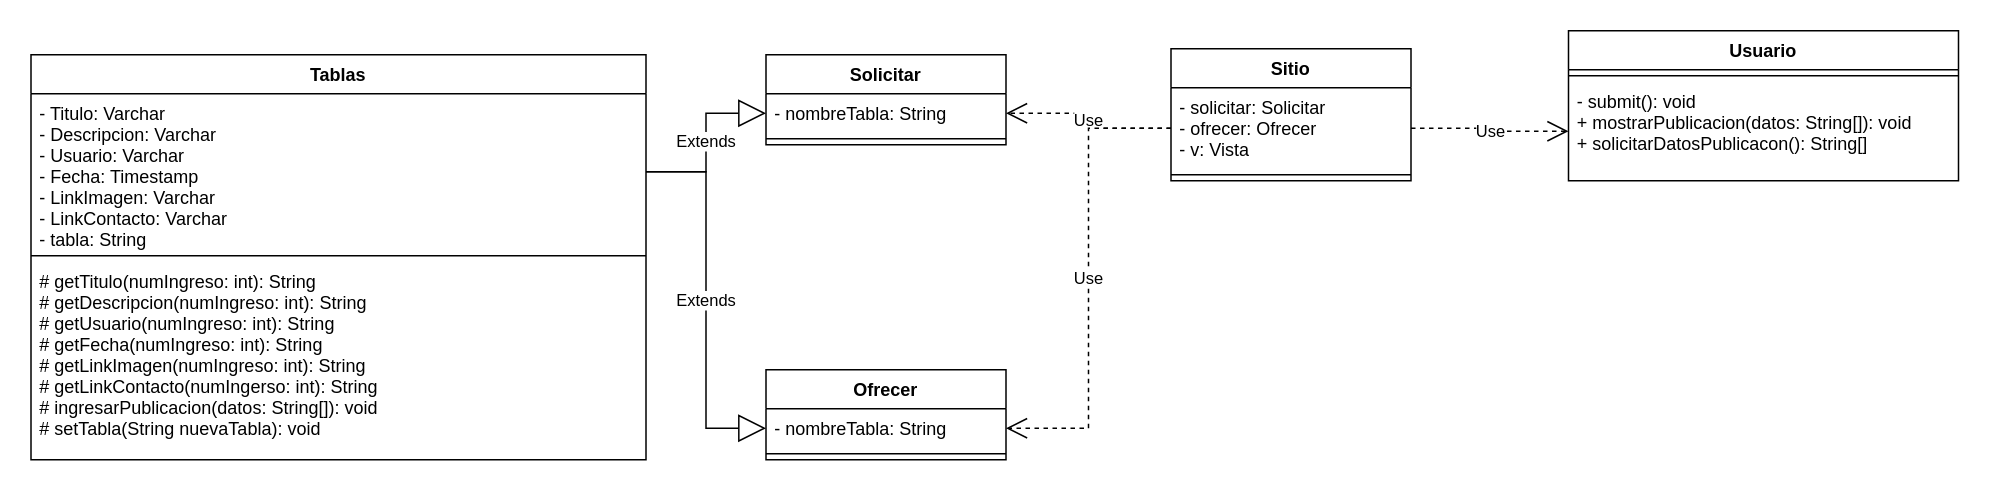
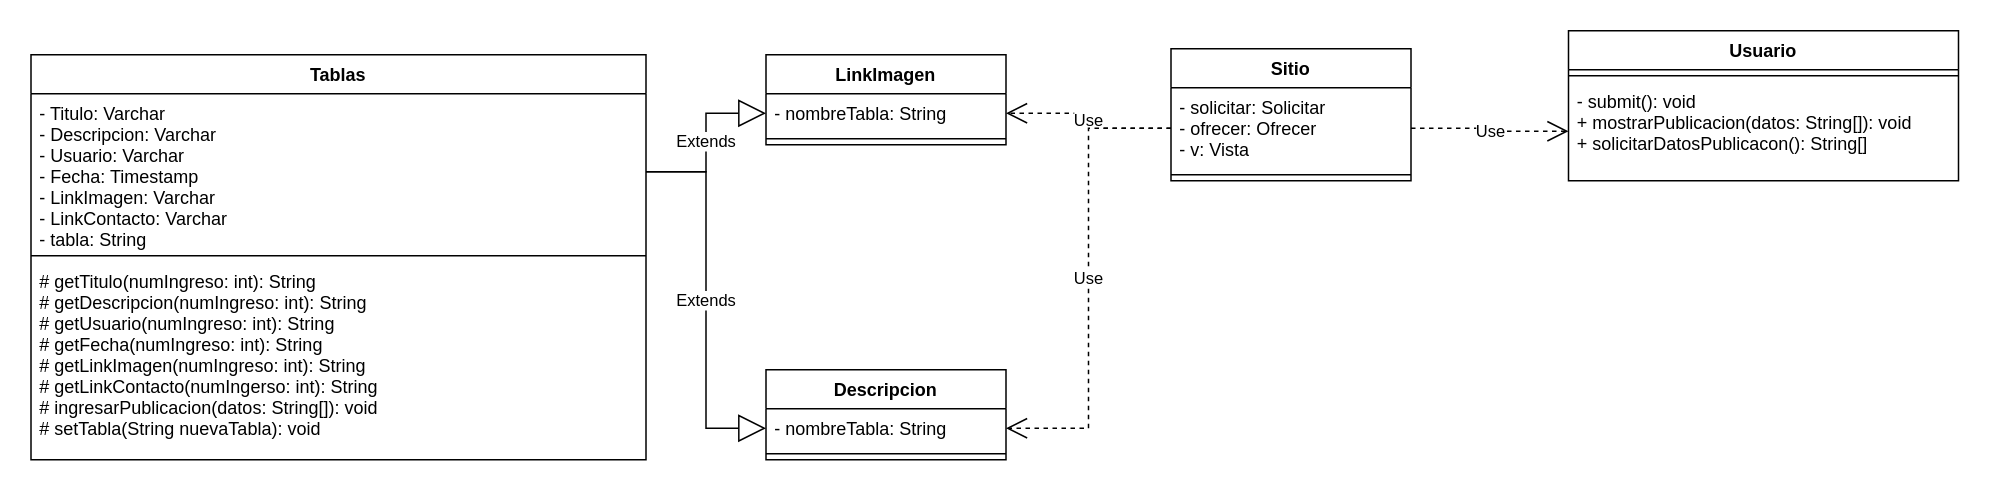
(885, 75) -> (885, 75)
(885, 390) -> (885, 390)
